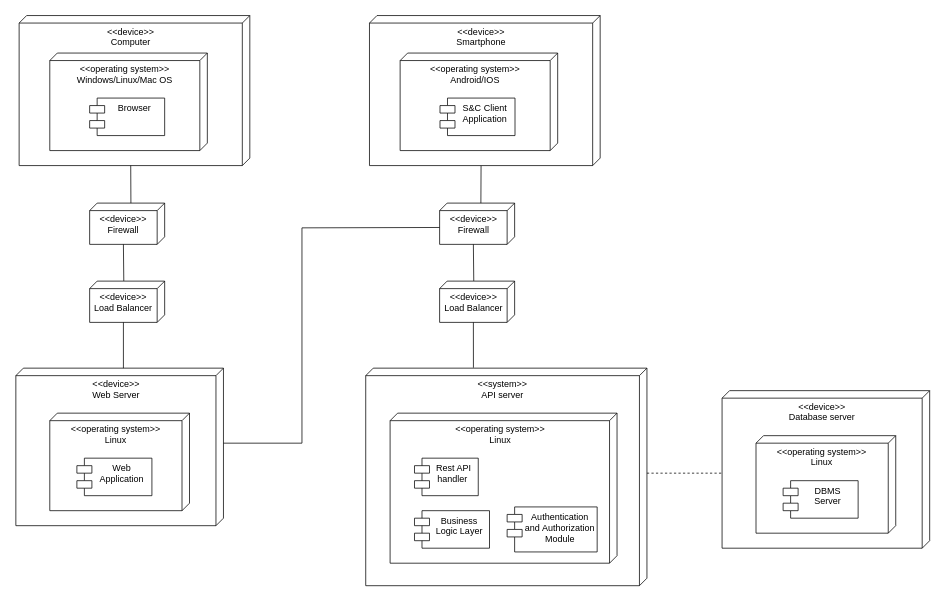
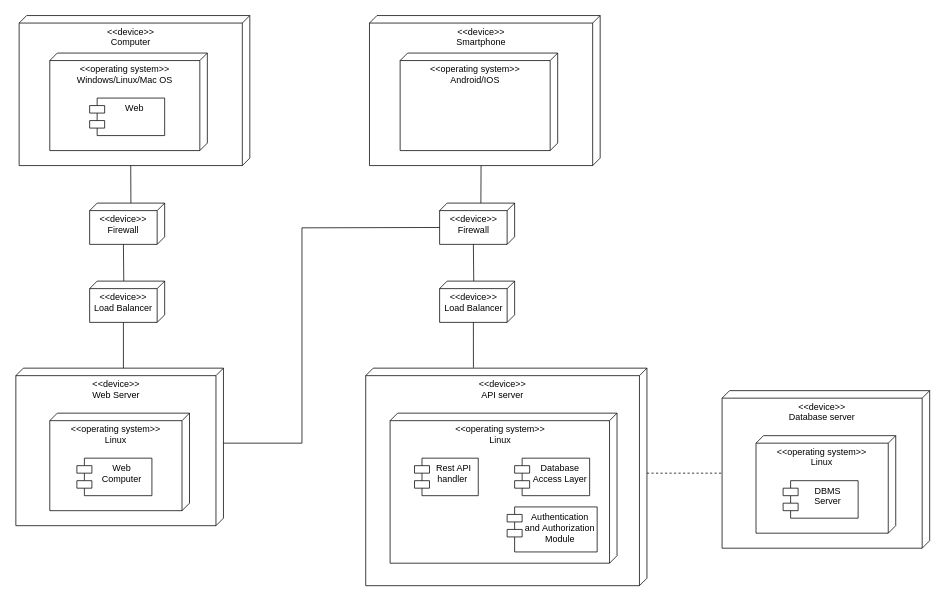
(135, 109) -> (135, 109)
(477, 117) -> none
(503, 390) -> (503, 390)
(122, 474) -> (122, 469)
none -> (552, 477)
(452, 529) -> none
